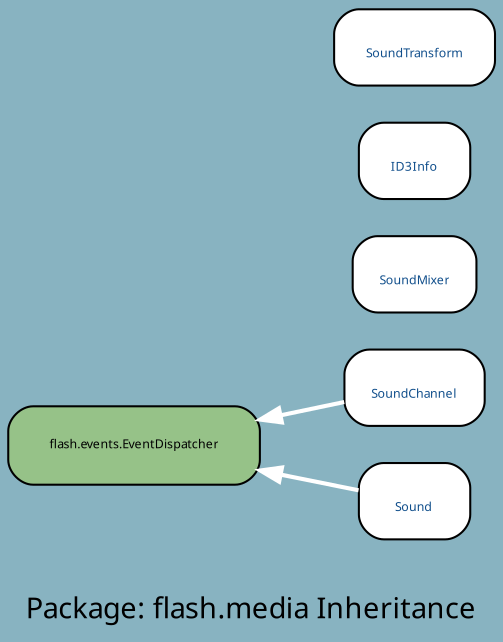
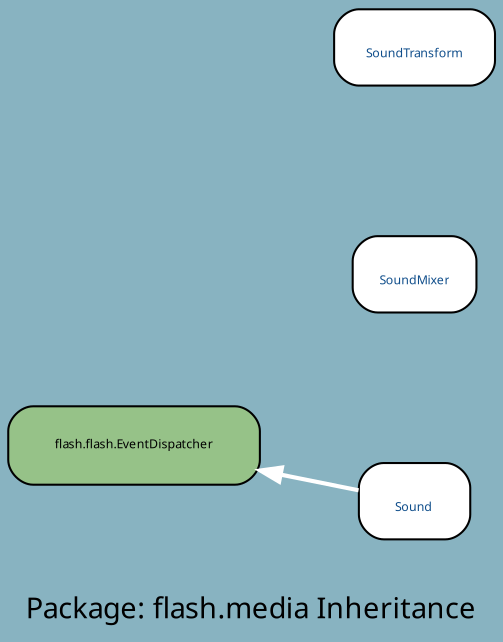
(415, 161) -> none
(415, 388) -> none
(134, 446) -> (134, 446)
